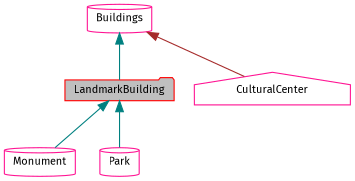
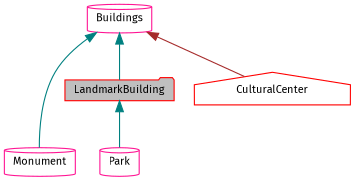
(272, 90) -> (272, 90)
(78, 128) -> (49, 86)
